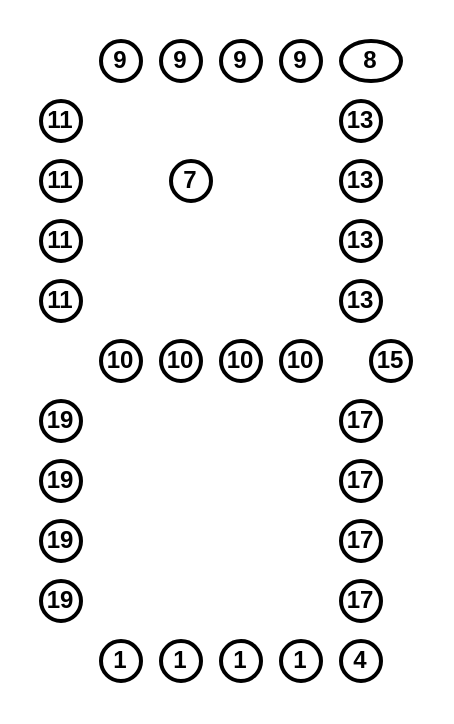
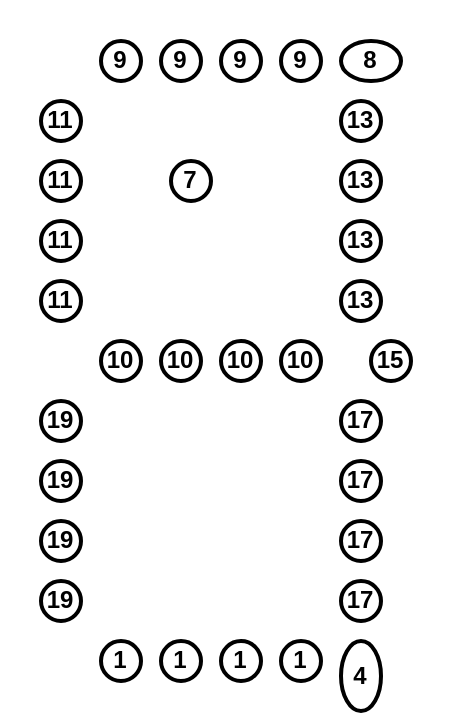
(361, 661) -> (361, 676)
